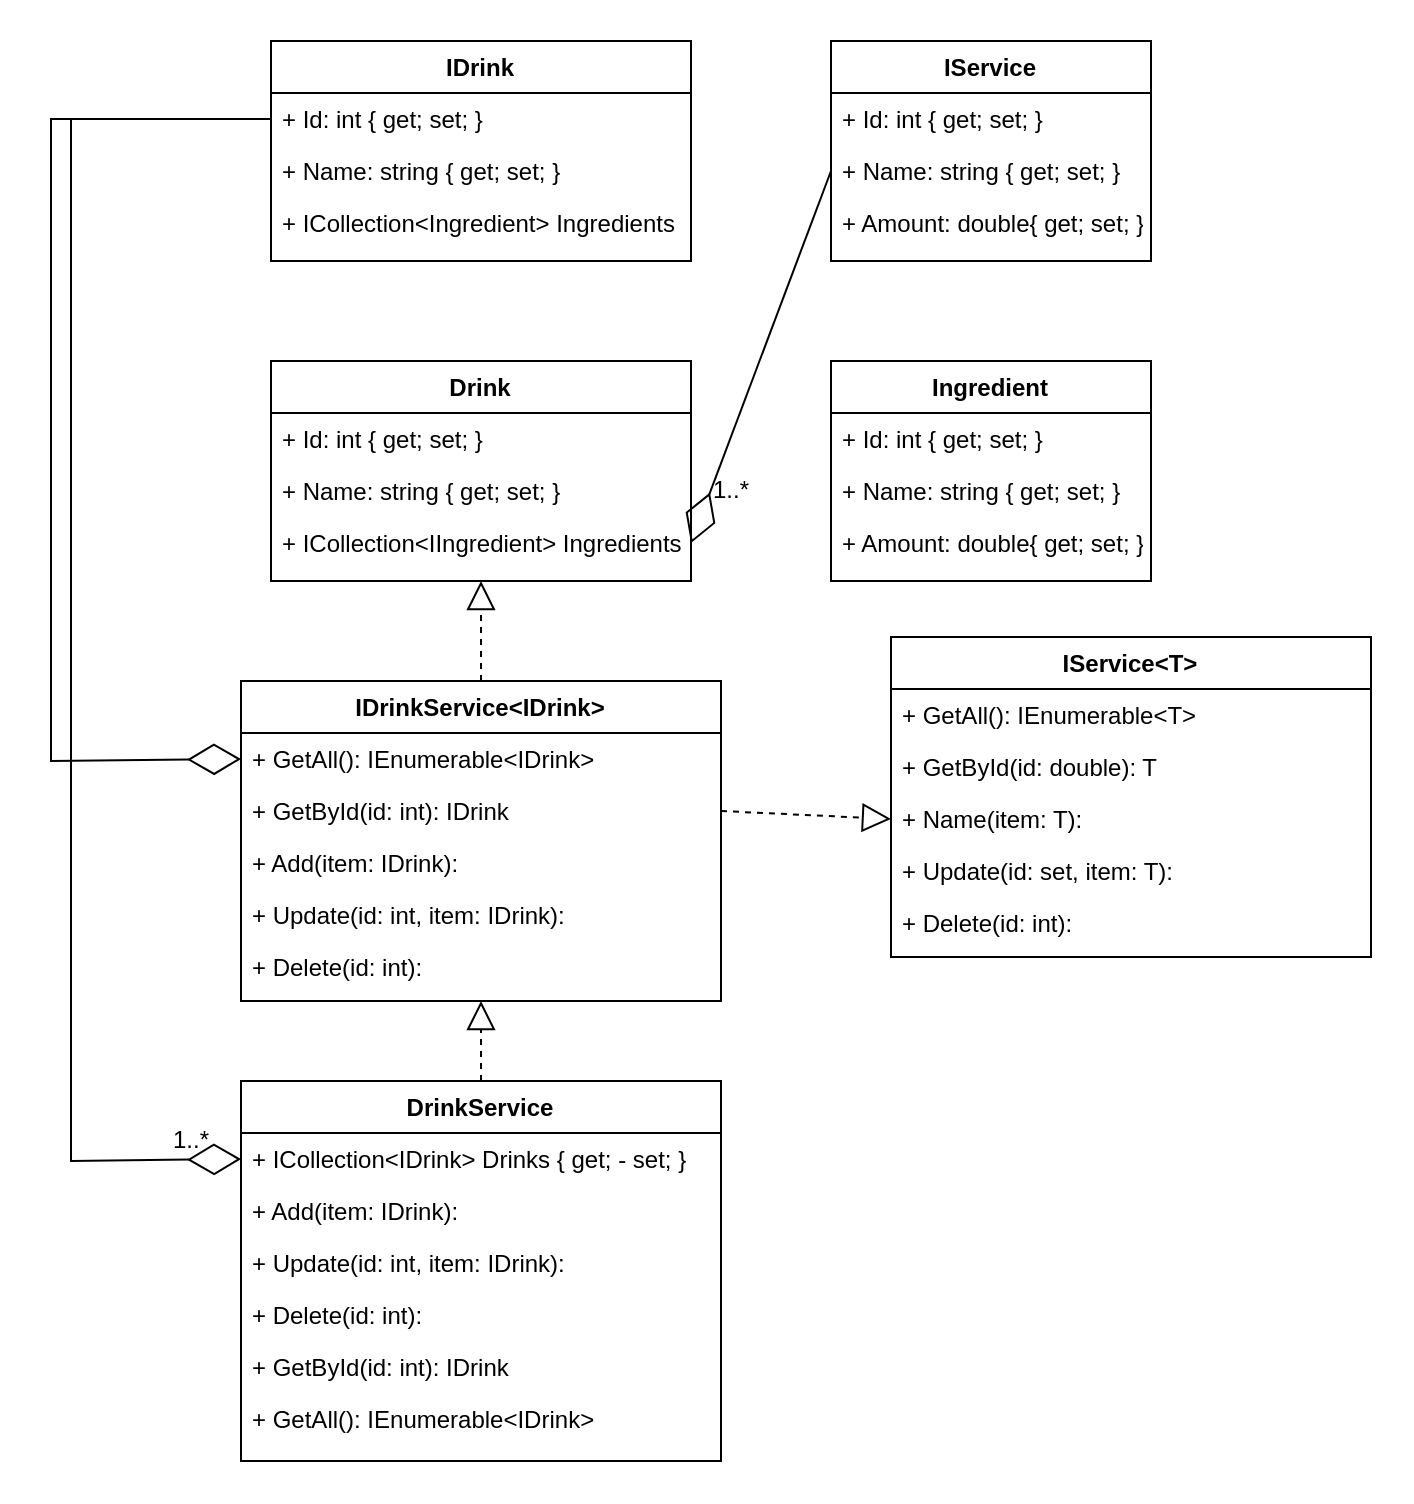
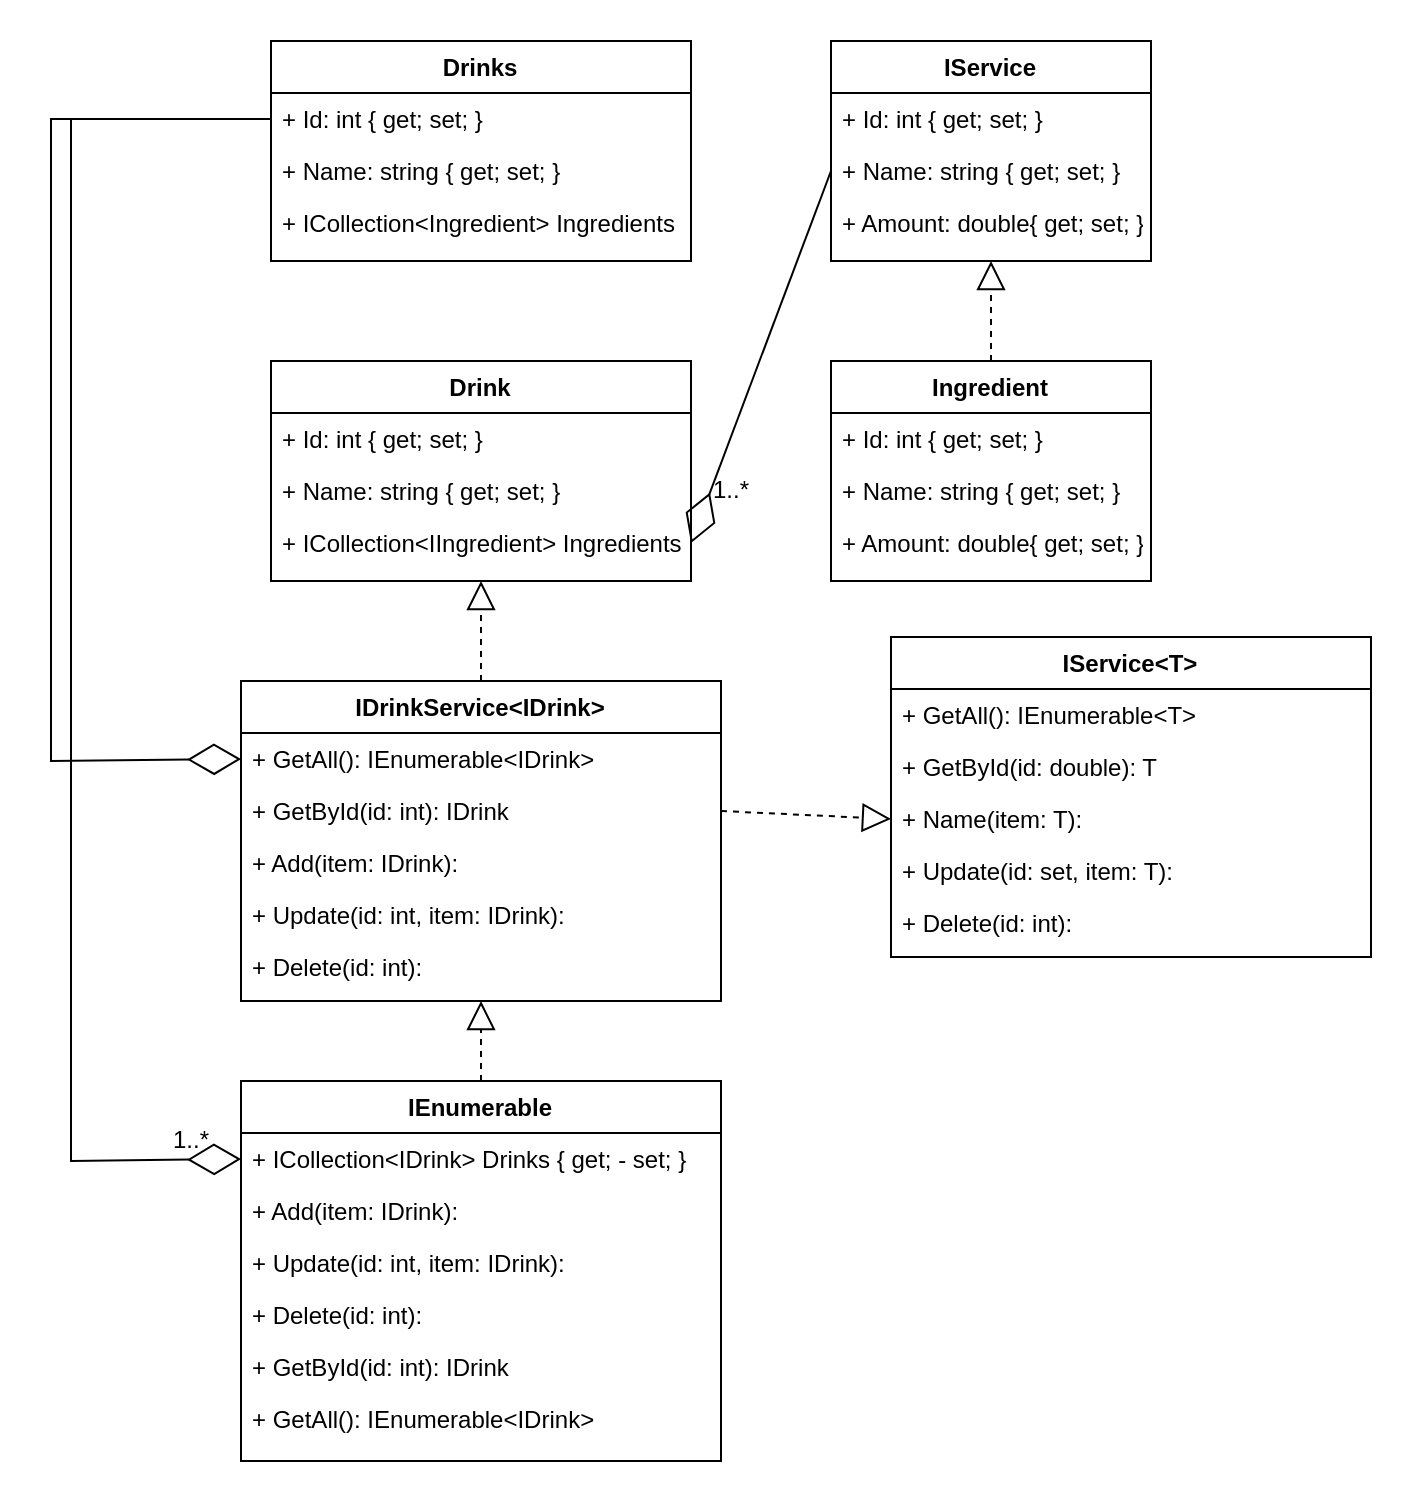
(480, 68) -> (480, 68)
none -> (991, 326)
(480, 1108) -> (480, 1108)
